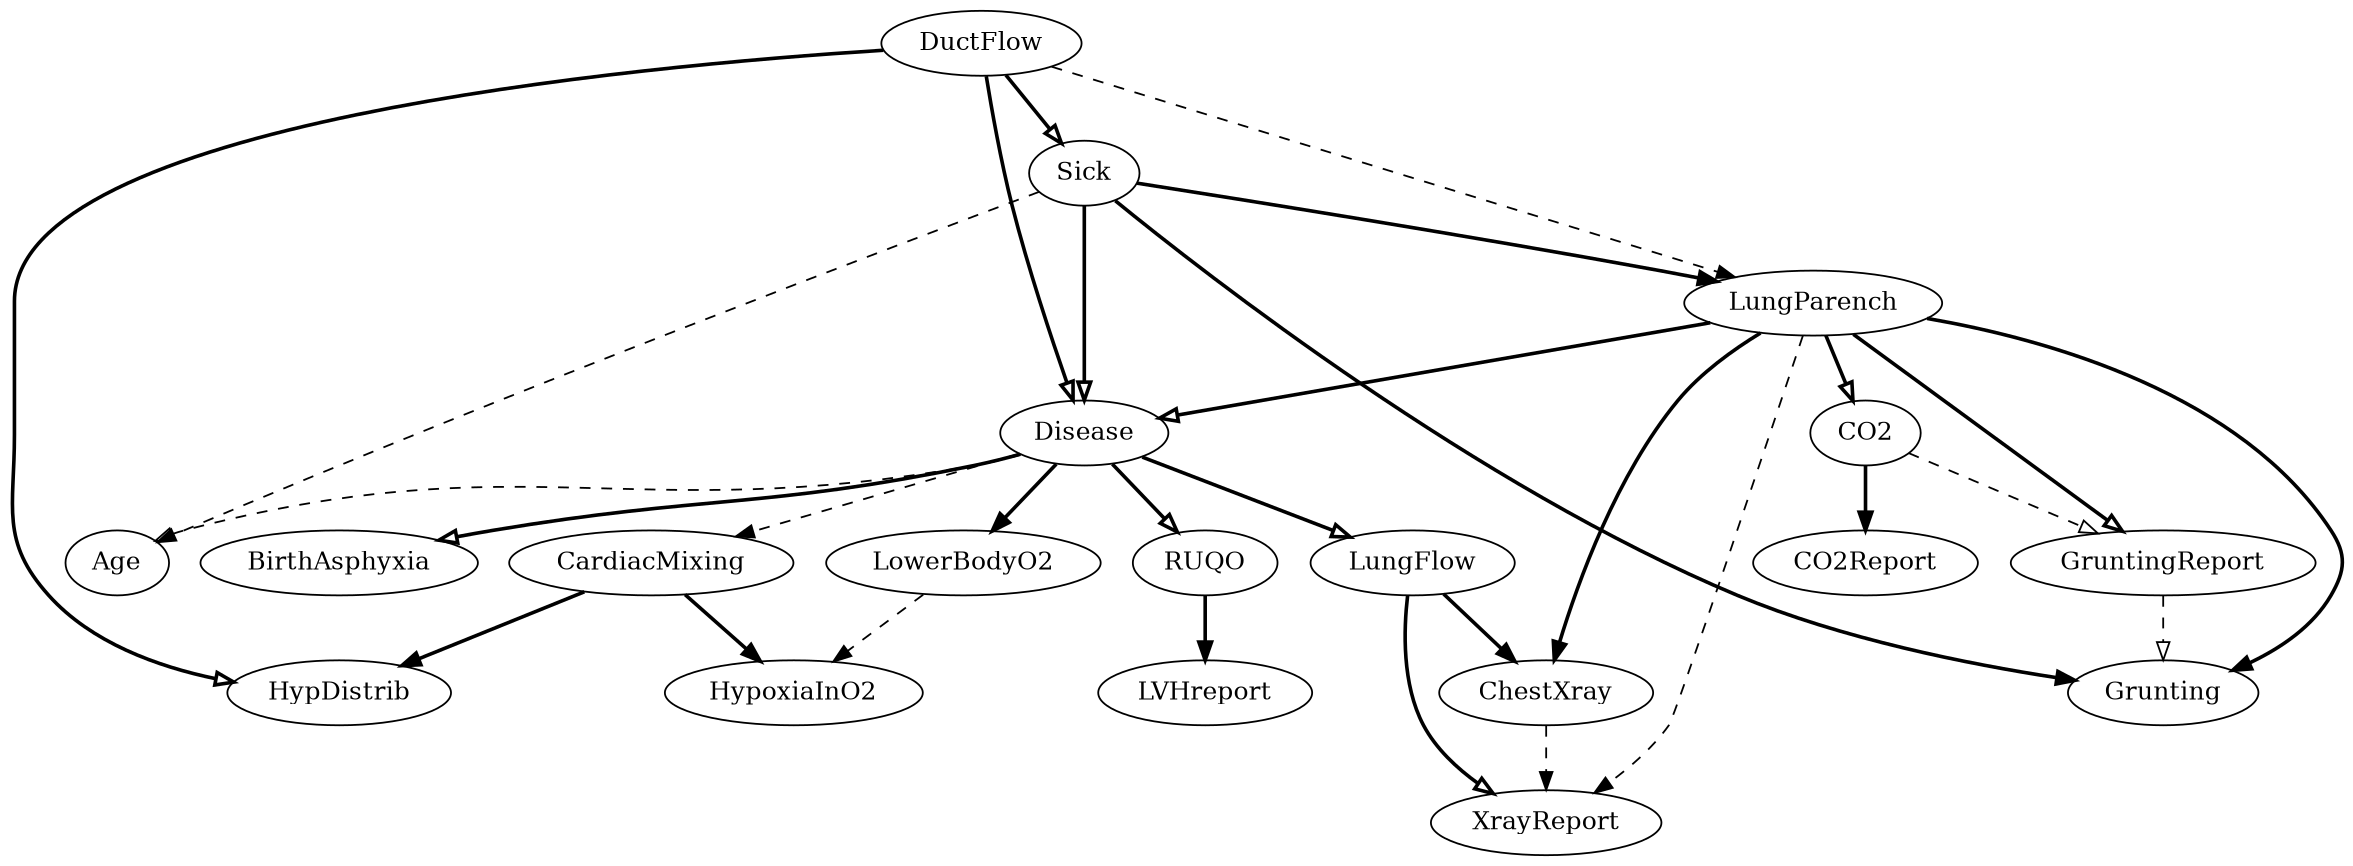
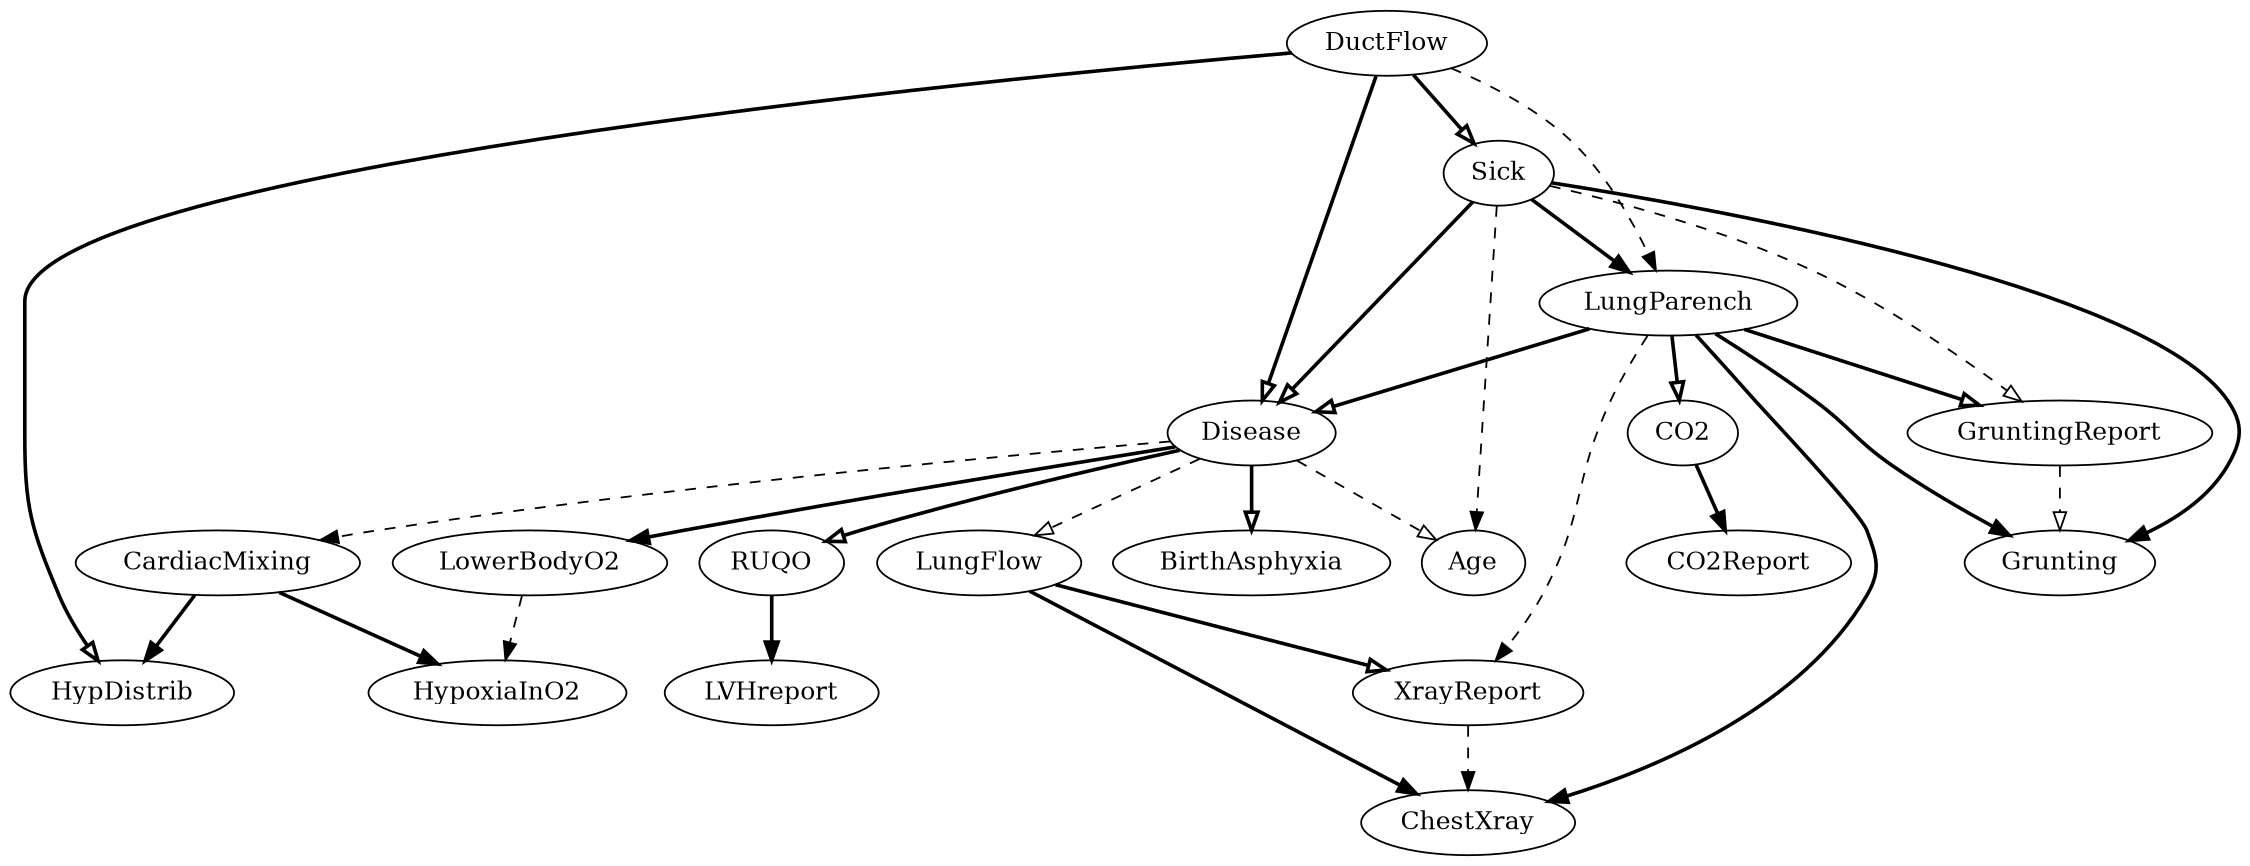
(1995, 490) -> (1791, 261)
(1237, 494) -> (1125, 493)
(1546, 749) -> (1468, 749)
